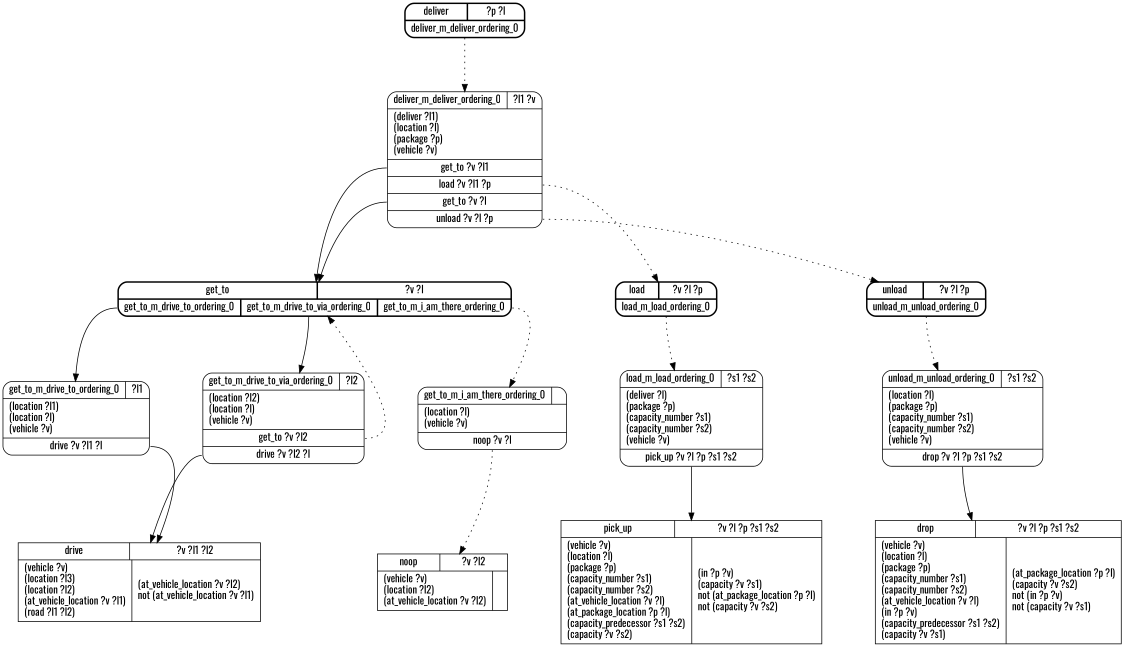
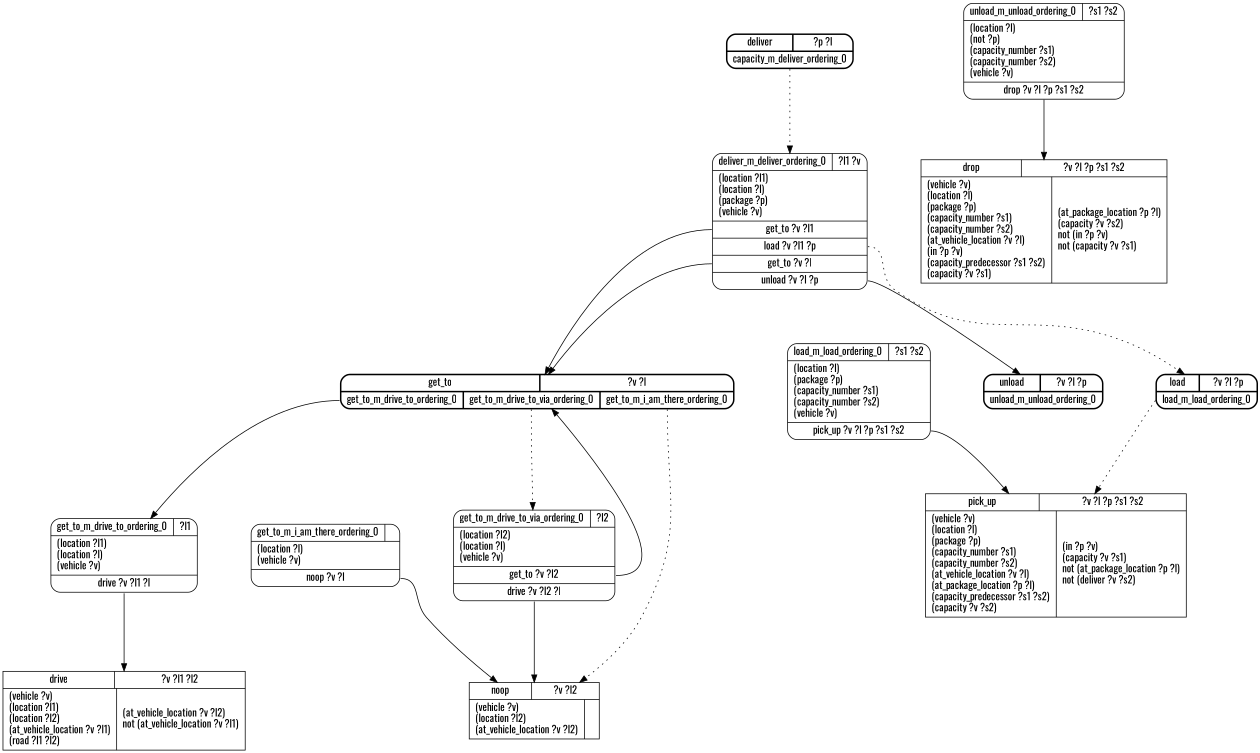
(465, 29) -> (790, 59)
(416, 117) -> (743, 179)
(709, 238) -> (943, 322)
(528, 340) -> (665, 557)
(668, 340) -> (1127, 444)
(929, 340) -> none
(307, 341) -> (532, 456)
(372, 382) -> (617, 496)
(646, 396) -> (817, 369)
(913, 407) -> (985, 40)
(167, 499) -> (534, 638)
(483, 500) -> (440, 631)
(50, 579) -> (34, 708)
(738, 607) -> (1099, 580)
